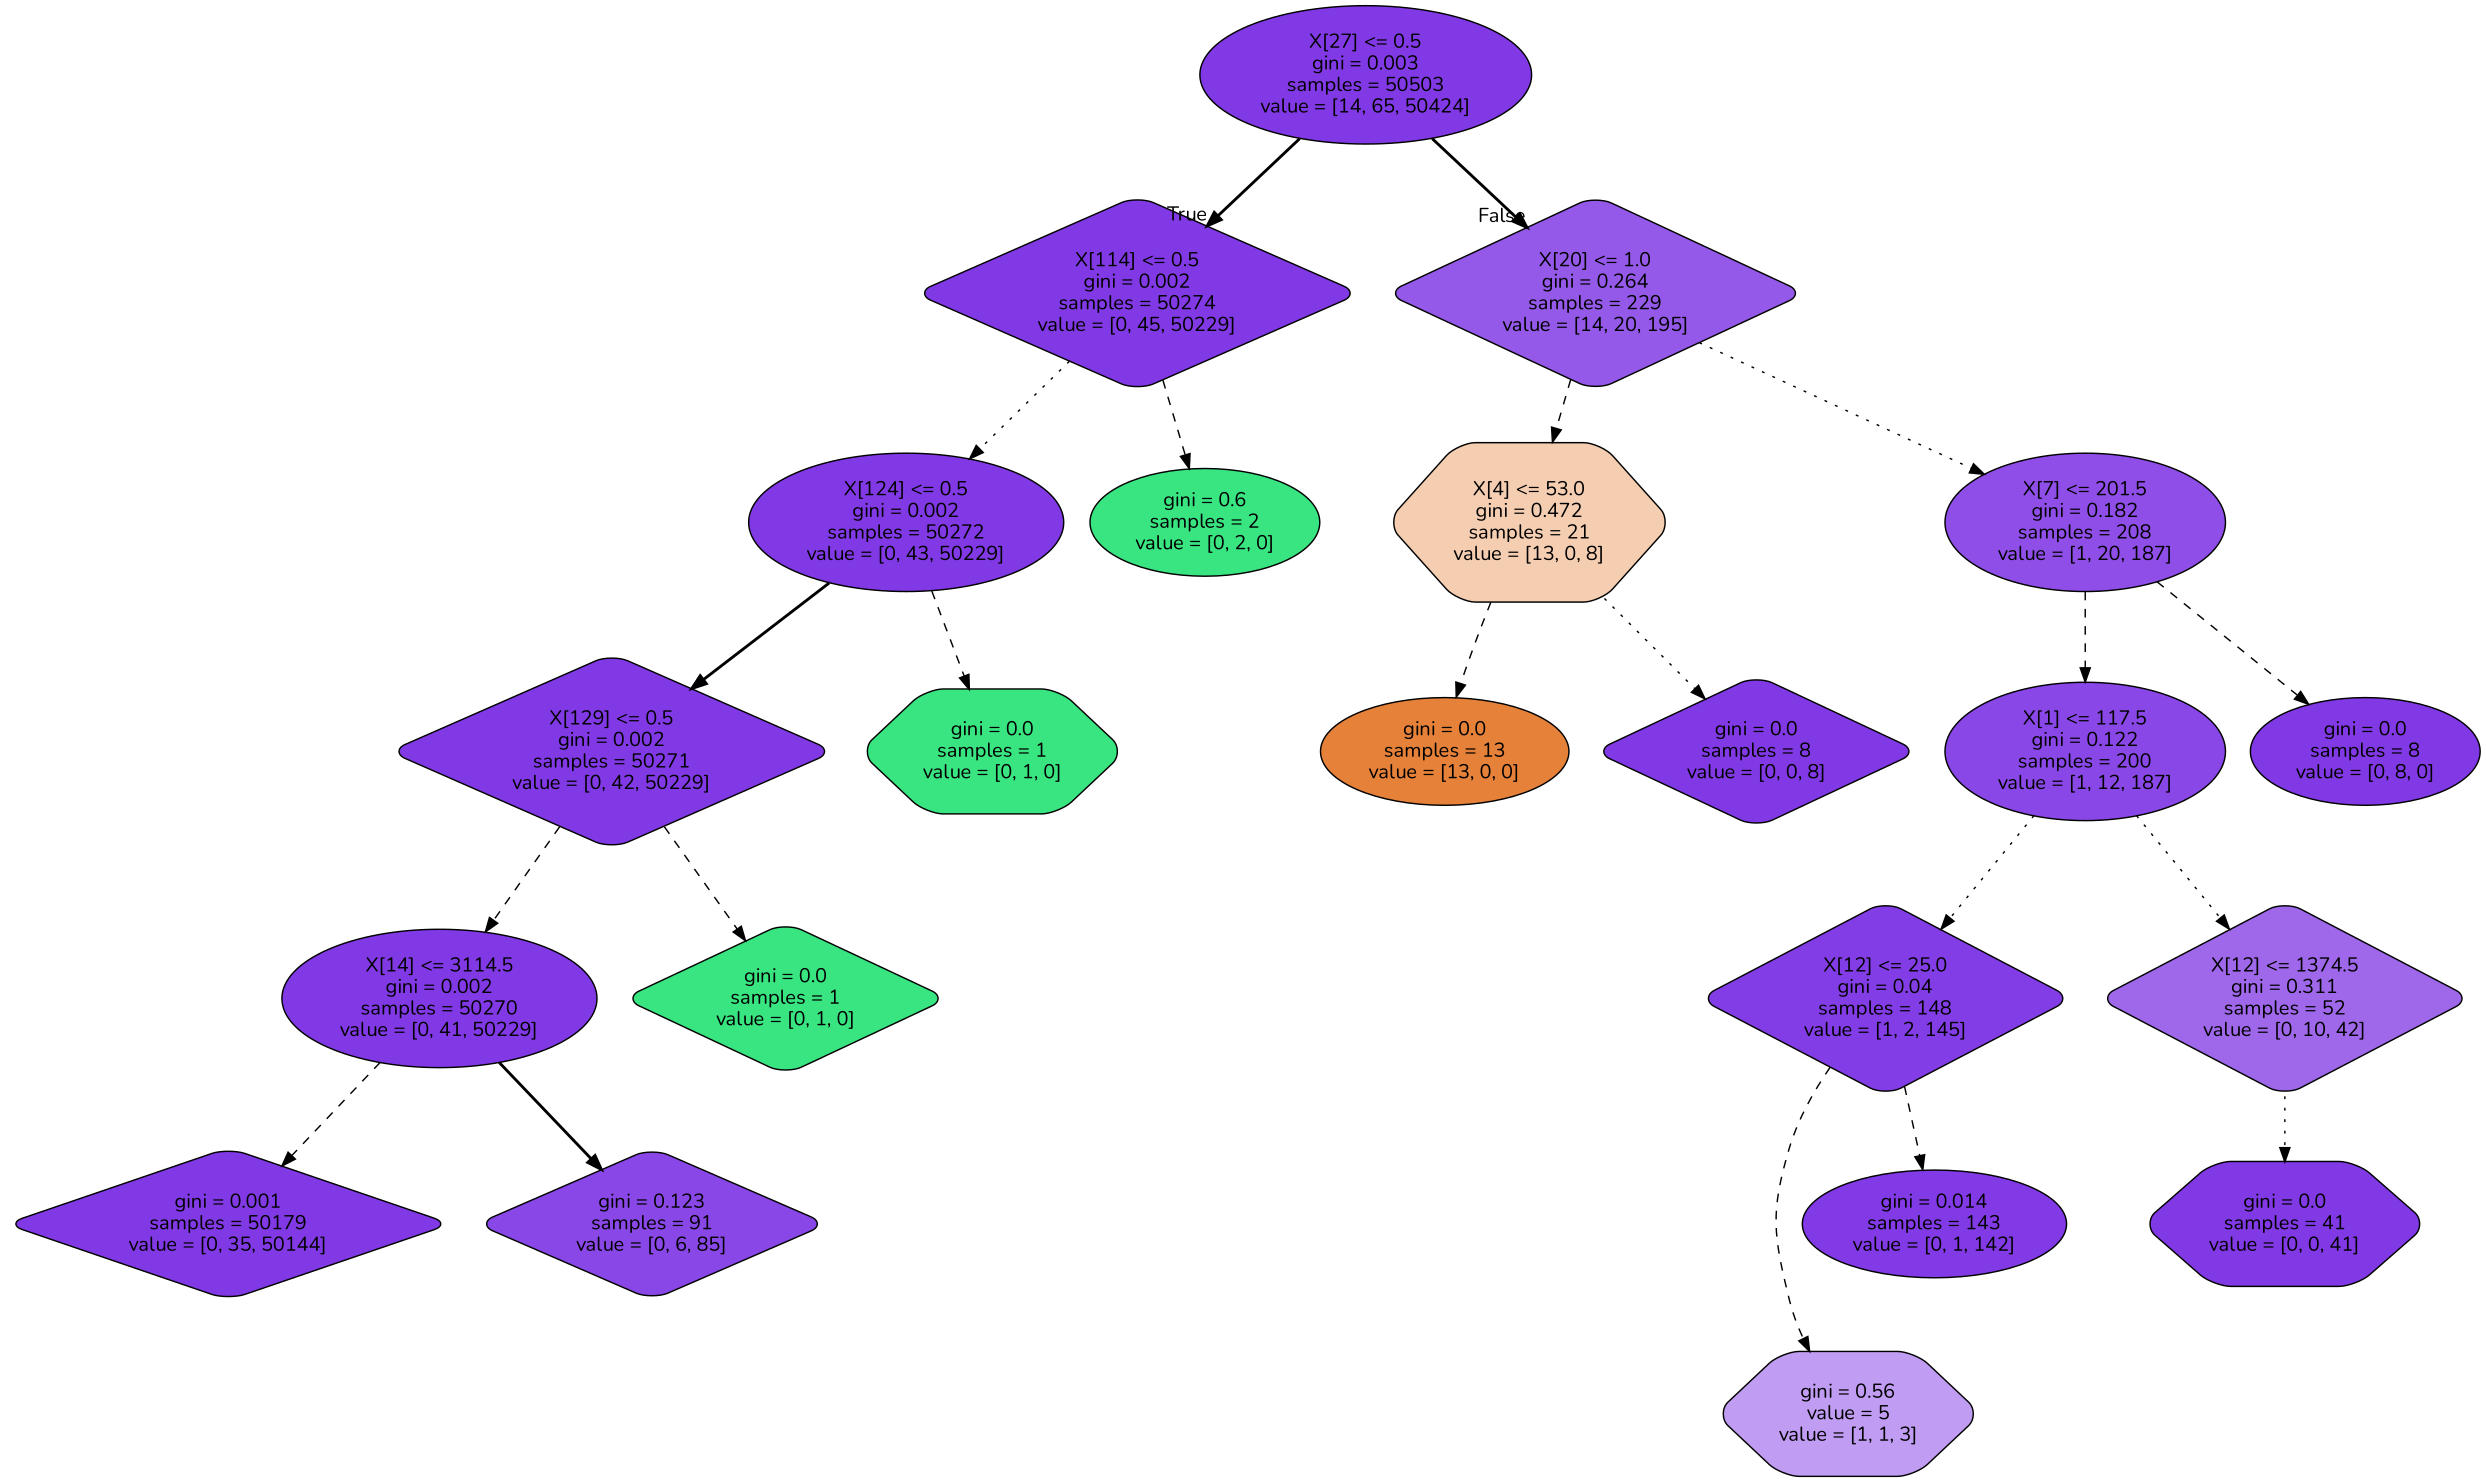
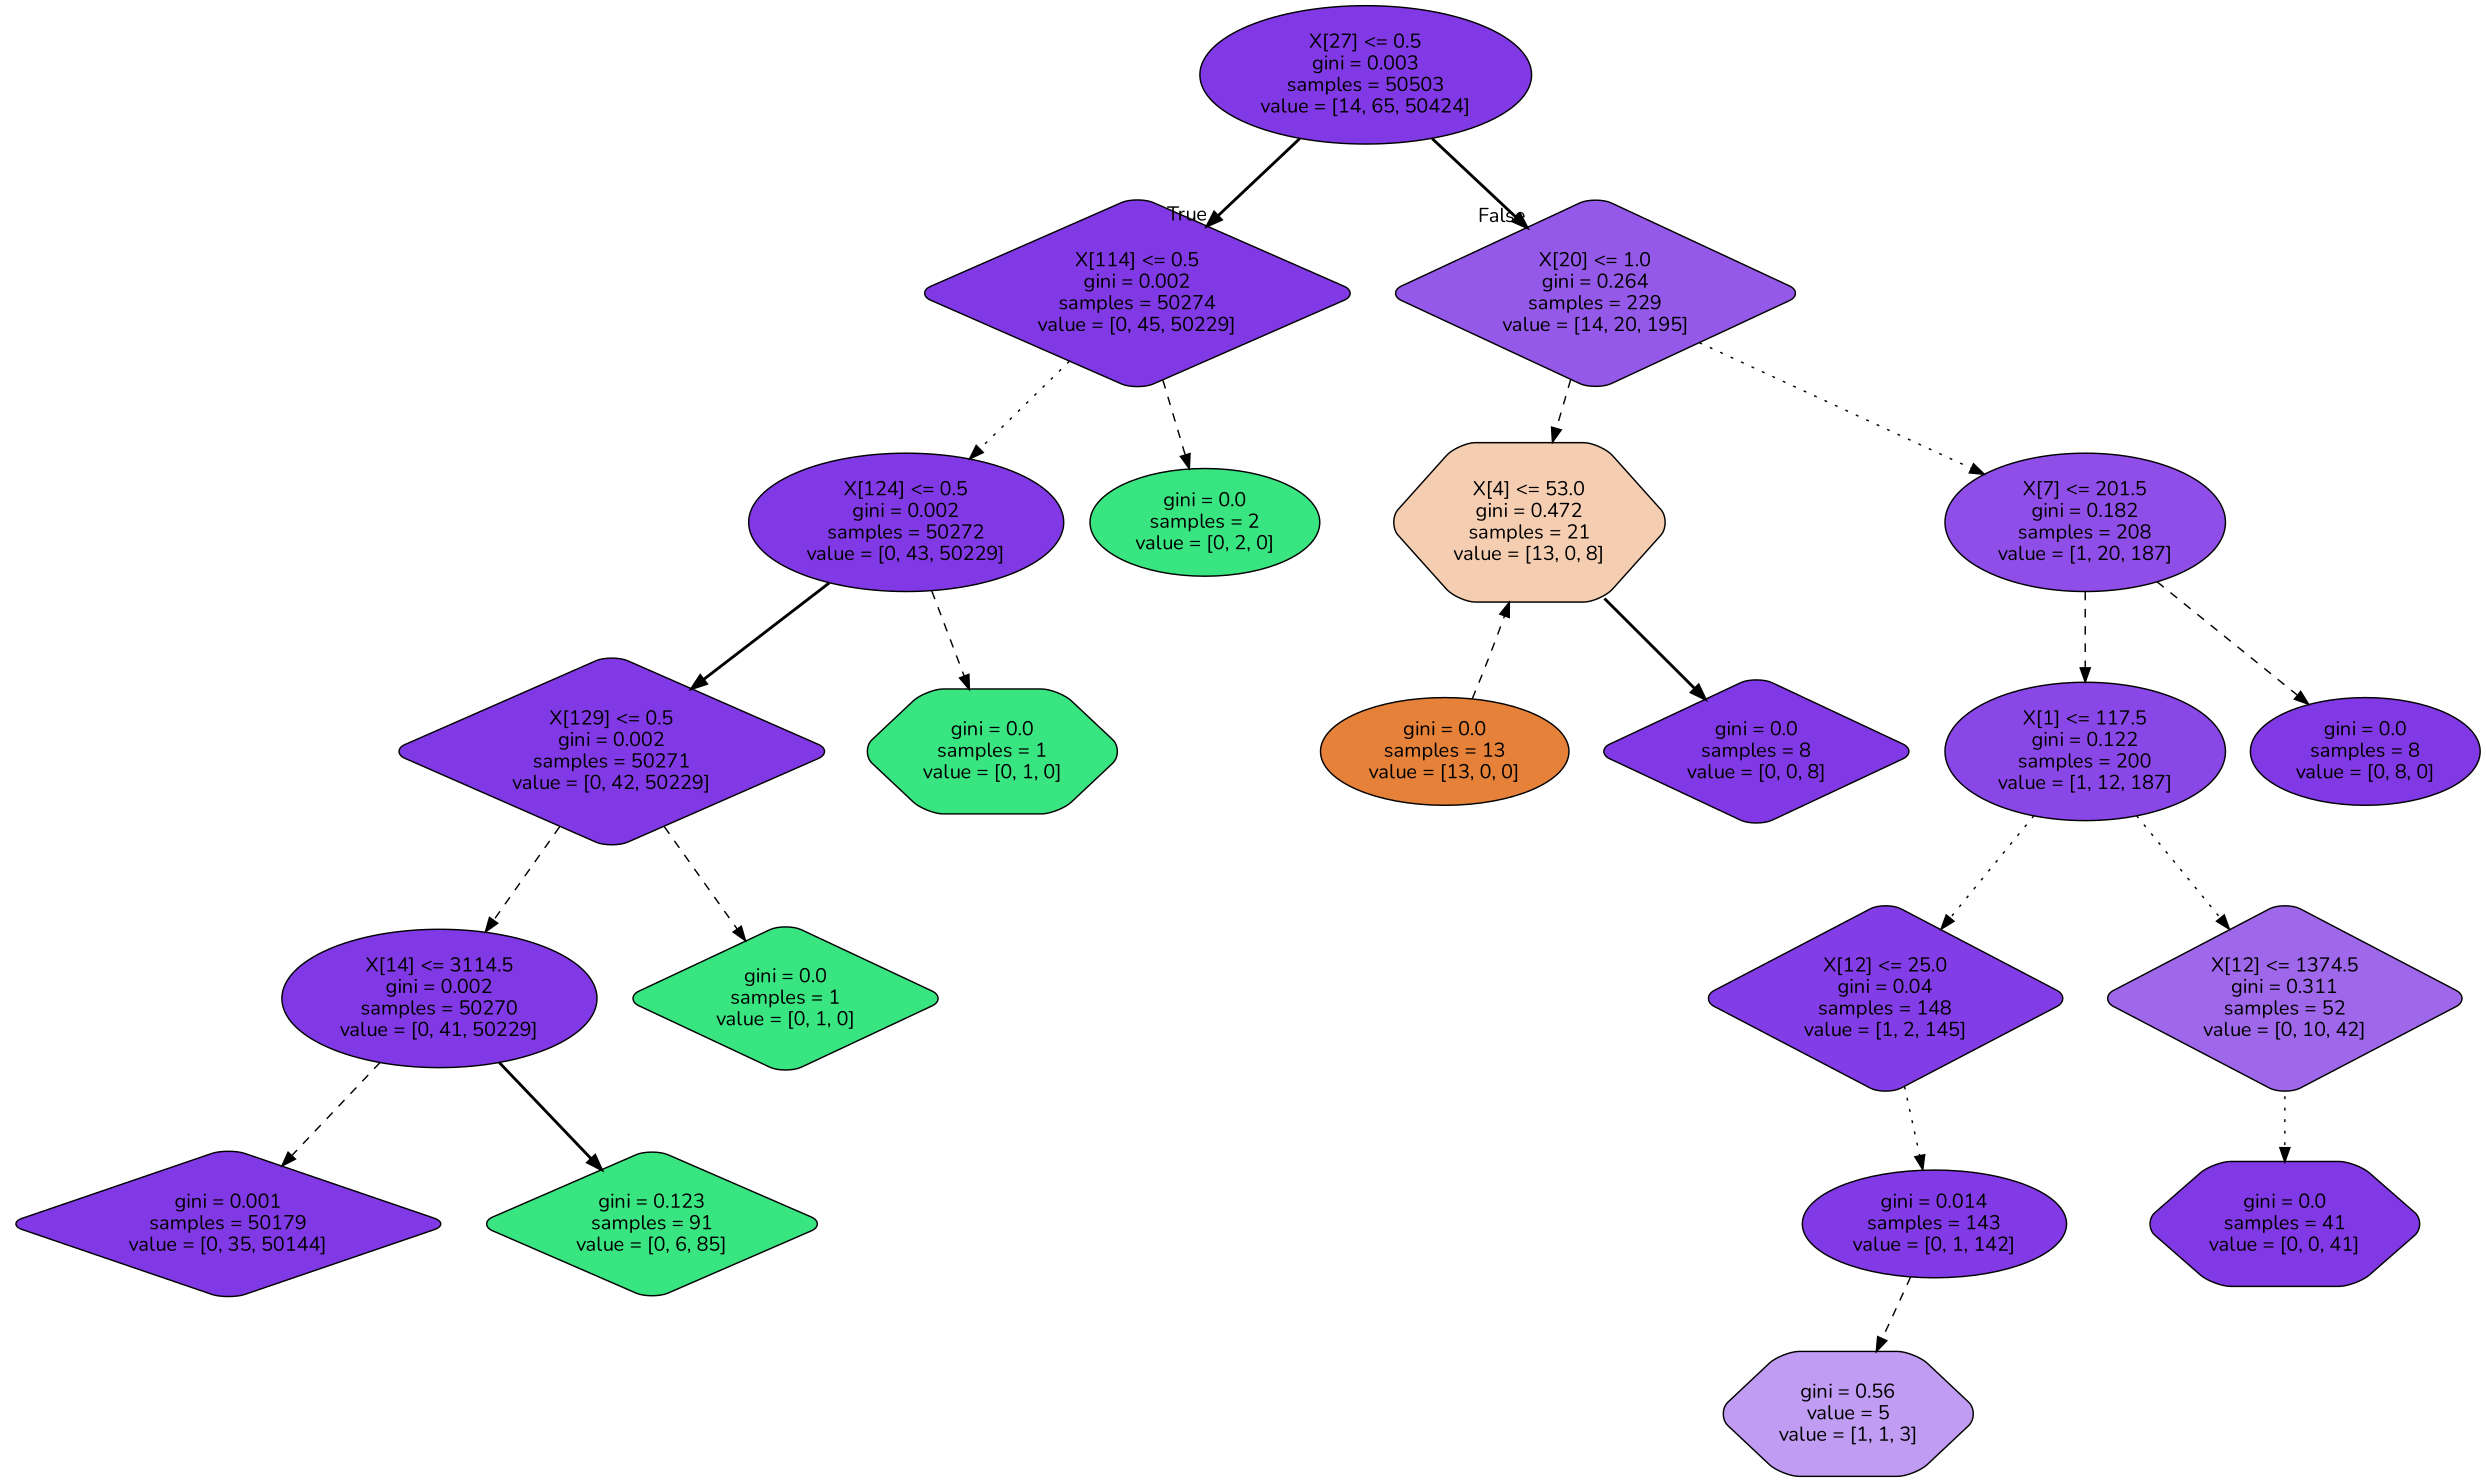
(1205, 522) -> (1205, 522)
(1475, 643) -> (1489, 657)
(1650, 643) -> (1650, 643)
(1912, 1121) -> (1912, 1121)
(1778, 1199) -> (1896, 1308)
(652, 1224) -> (652, 1224)
